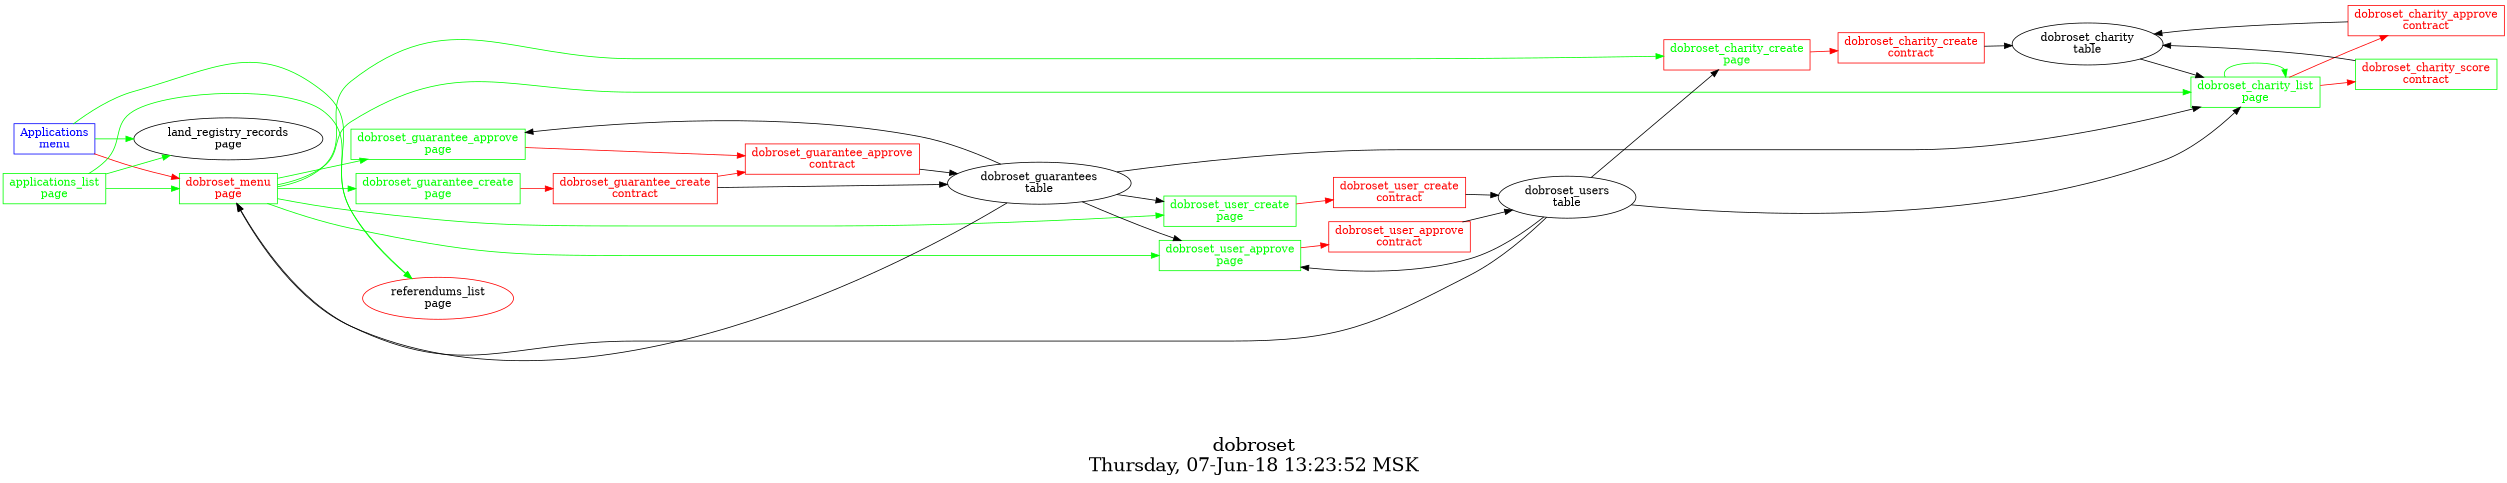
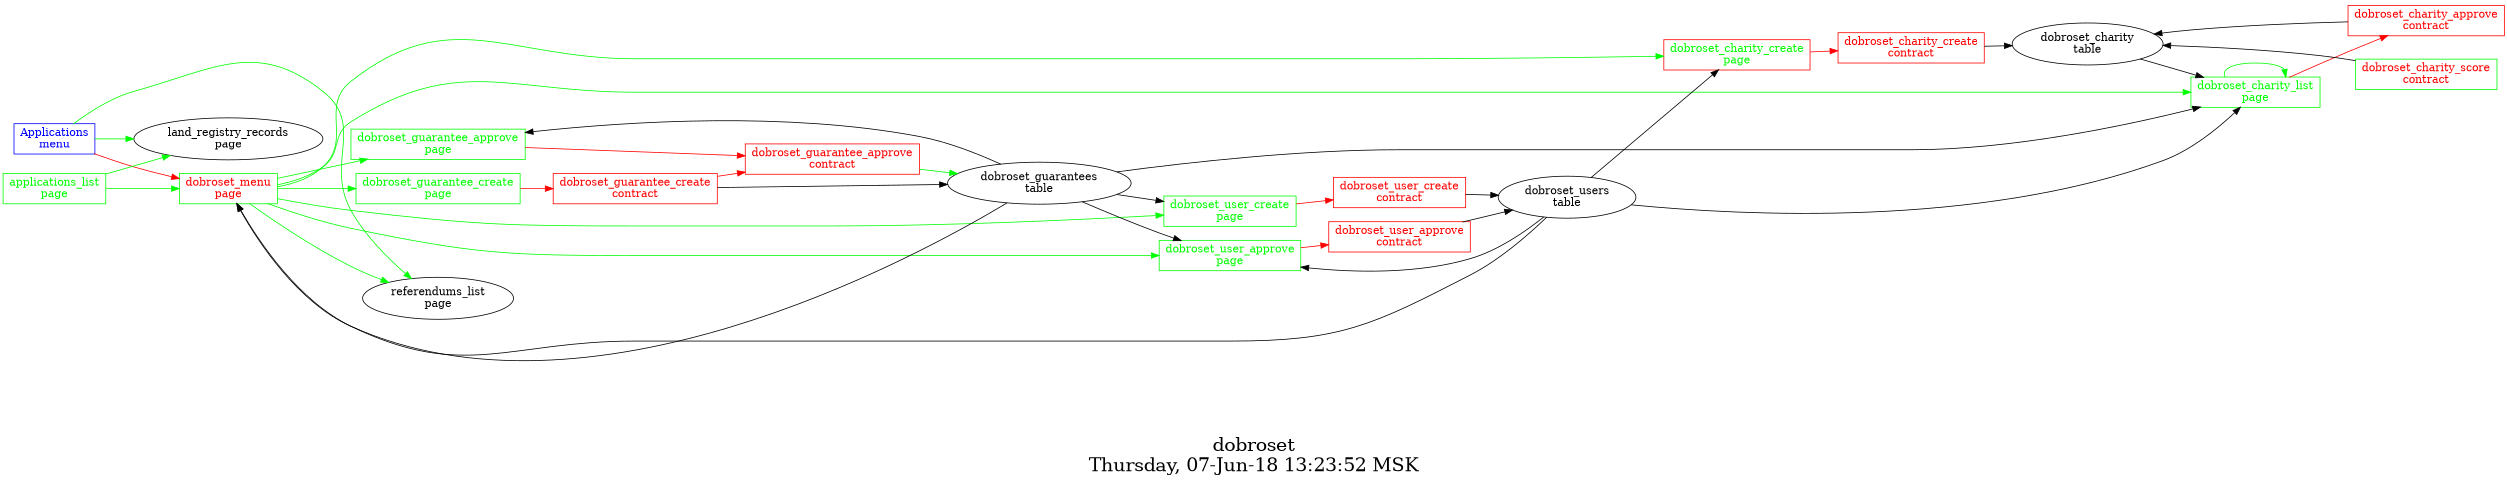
(2334, 84) -> none
(284, 97) -> (313, 246)
(935, 171) -> (935, 171)
(438, 298) -> (438, 298)
